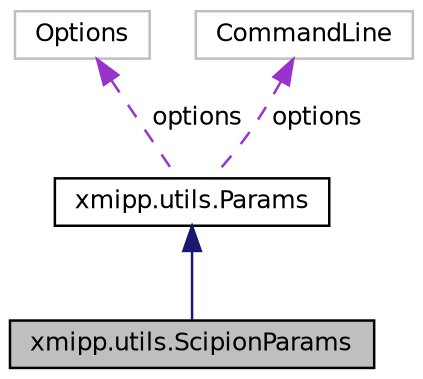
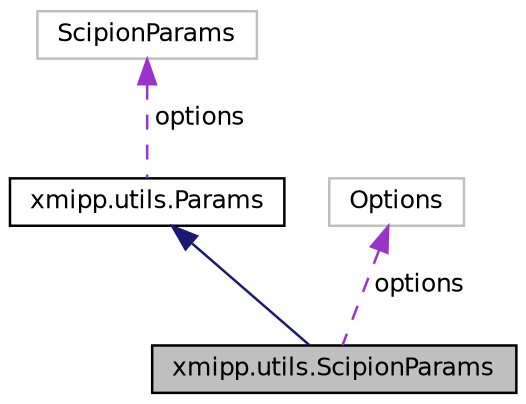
(304, 35) -> (147, 35)
(144, 129) -> (361, 298)
